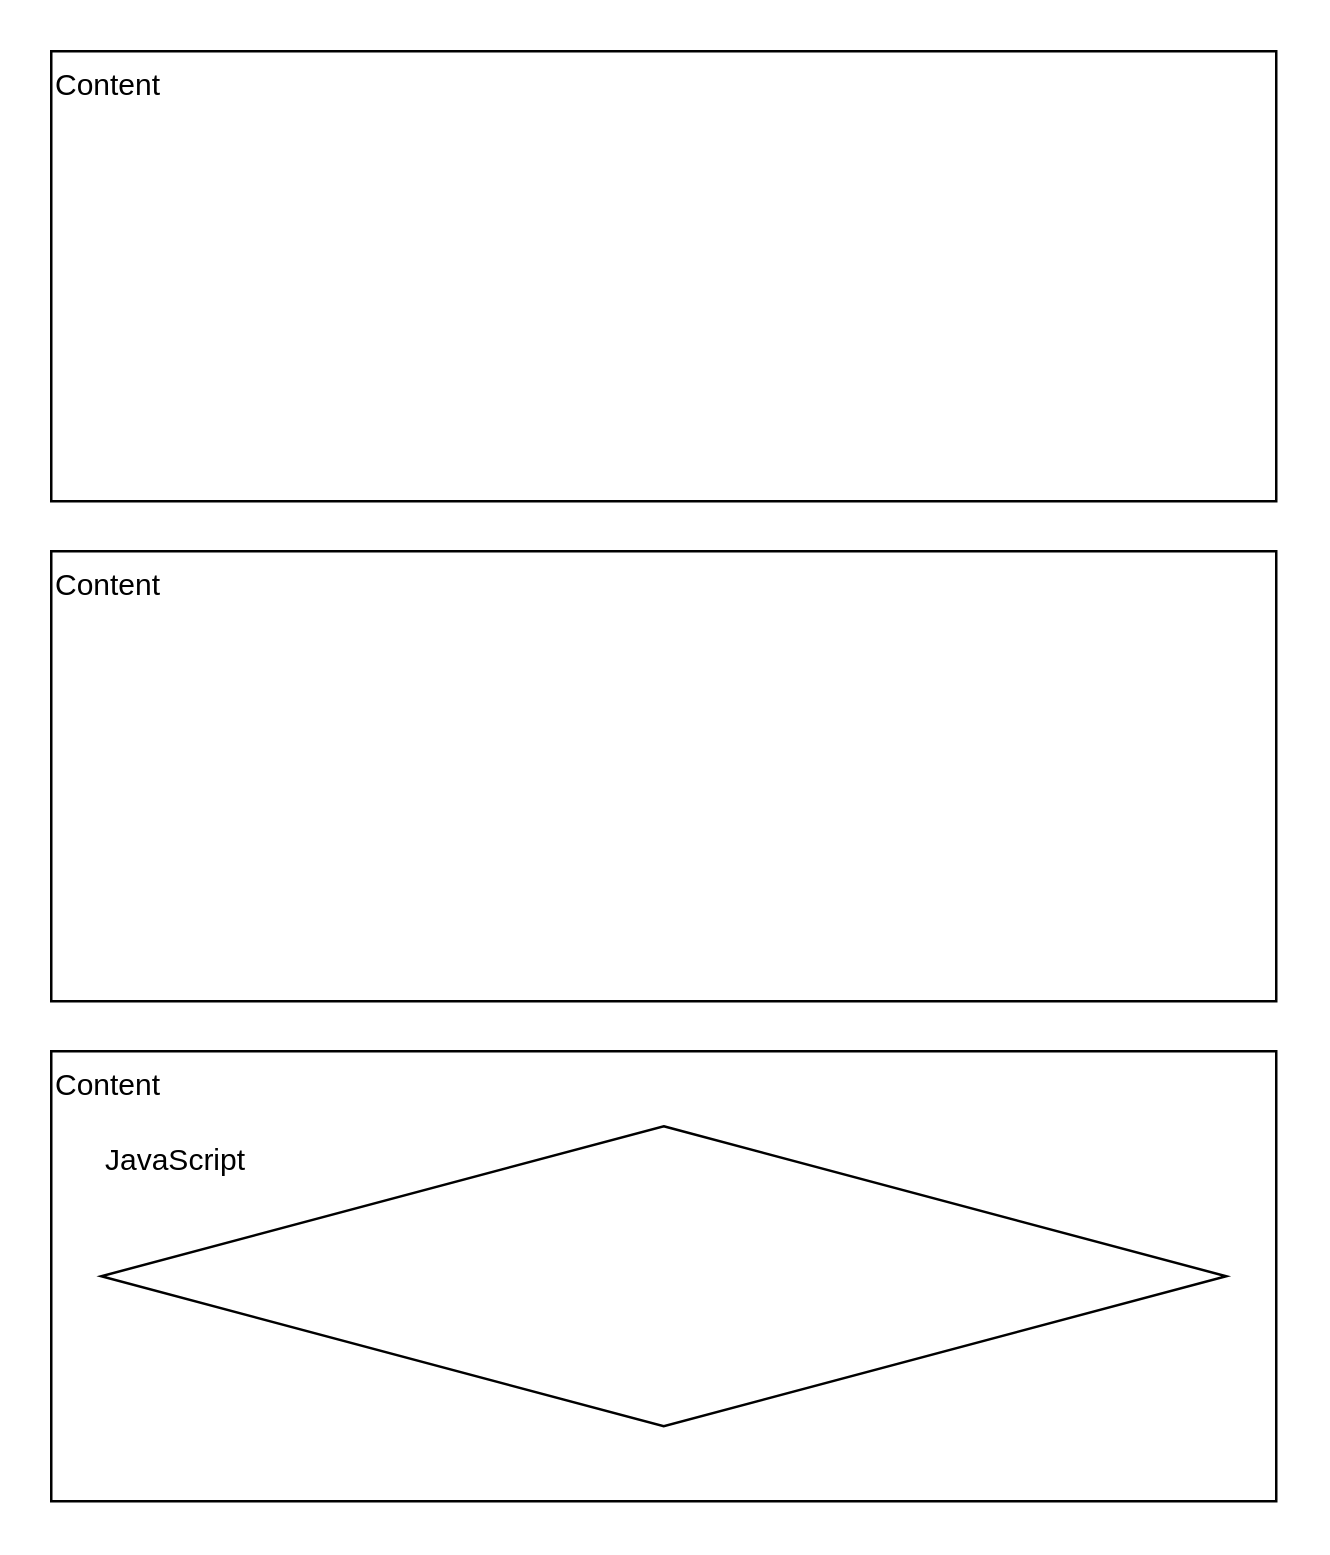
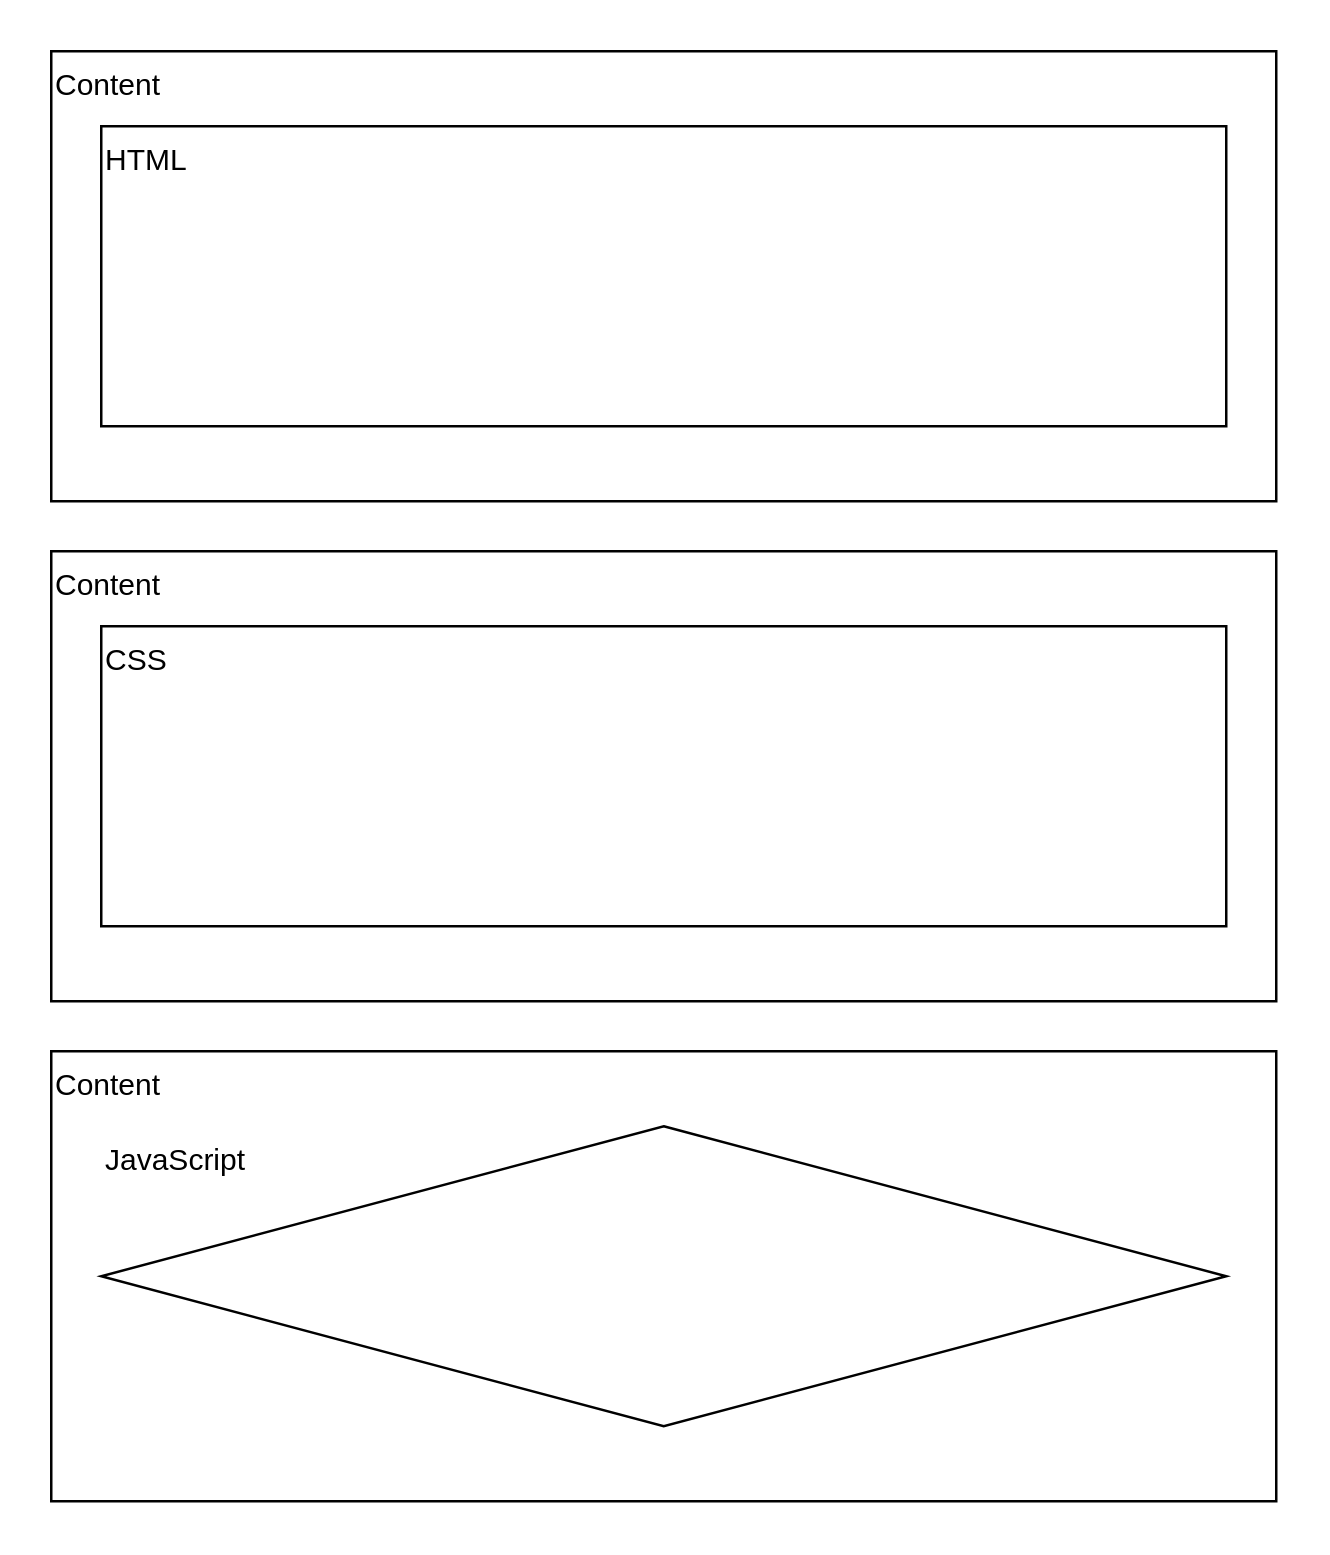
none -> (664, 276)
none -> (664, 776)
